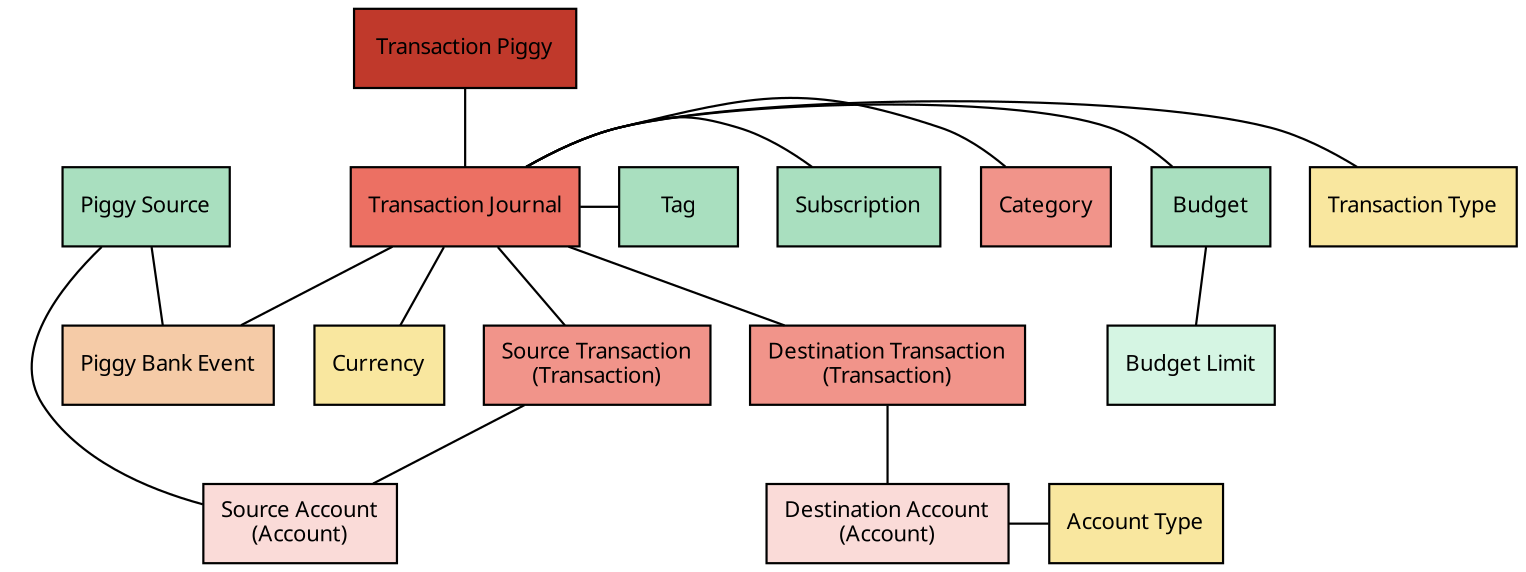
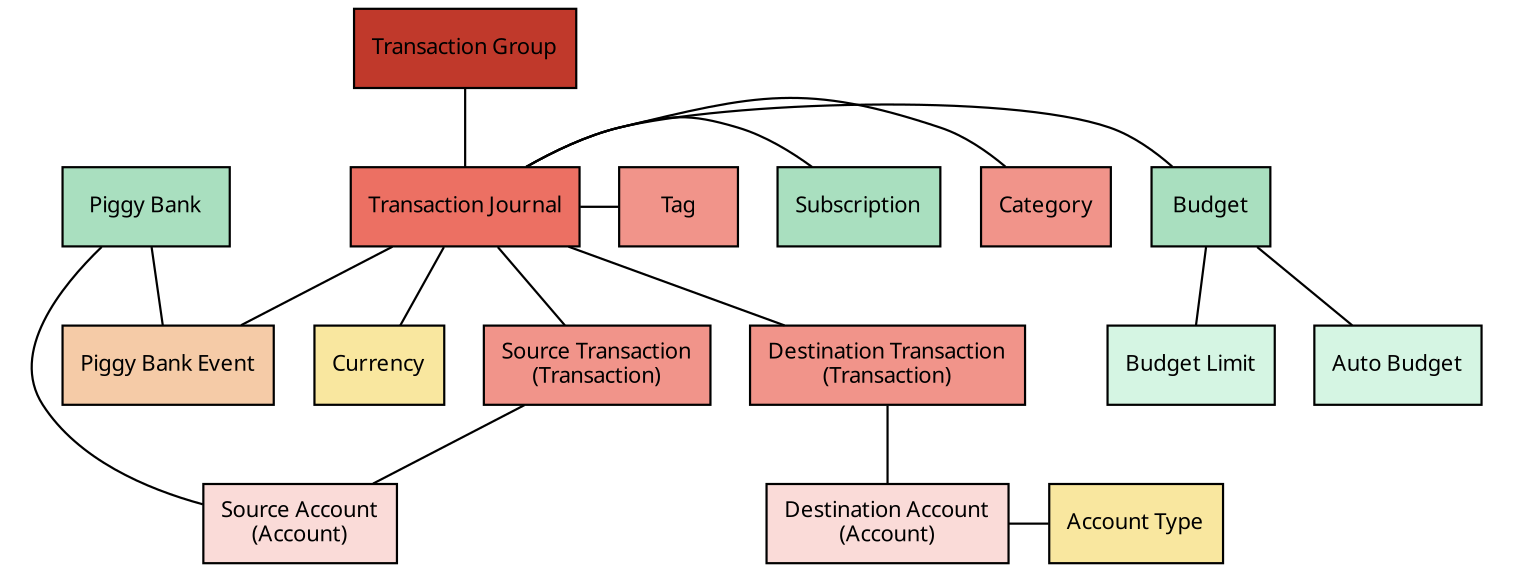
(465, 48) -> (465, 48)
(146, 207) -> (146, 207)
(679, 207) -> (679, 207)
(1413, 207) -> none
none -> (1398, 365)
